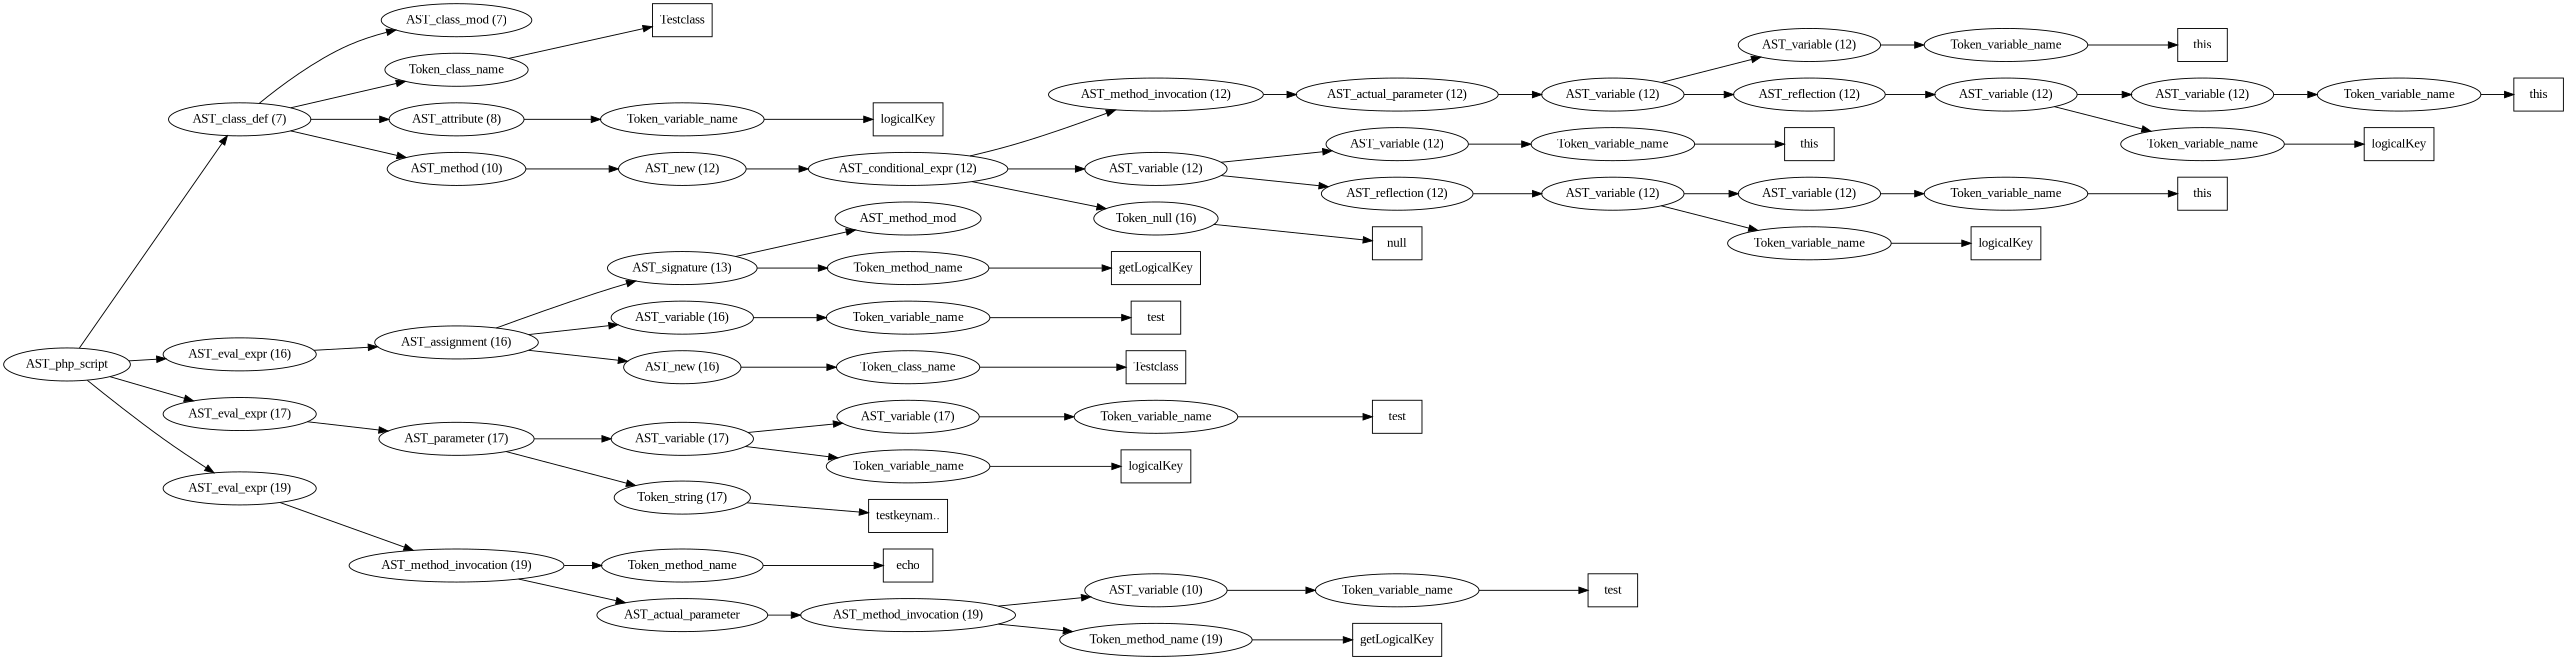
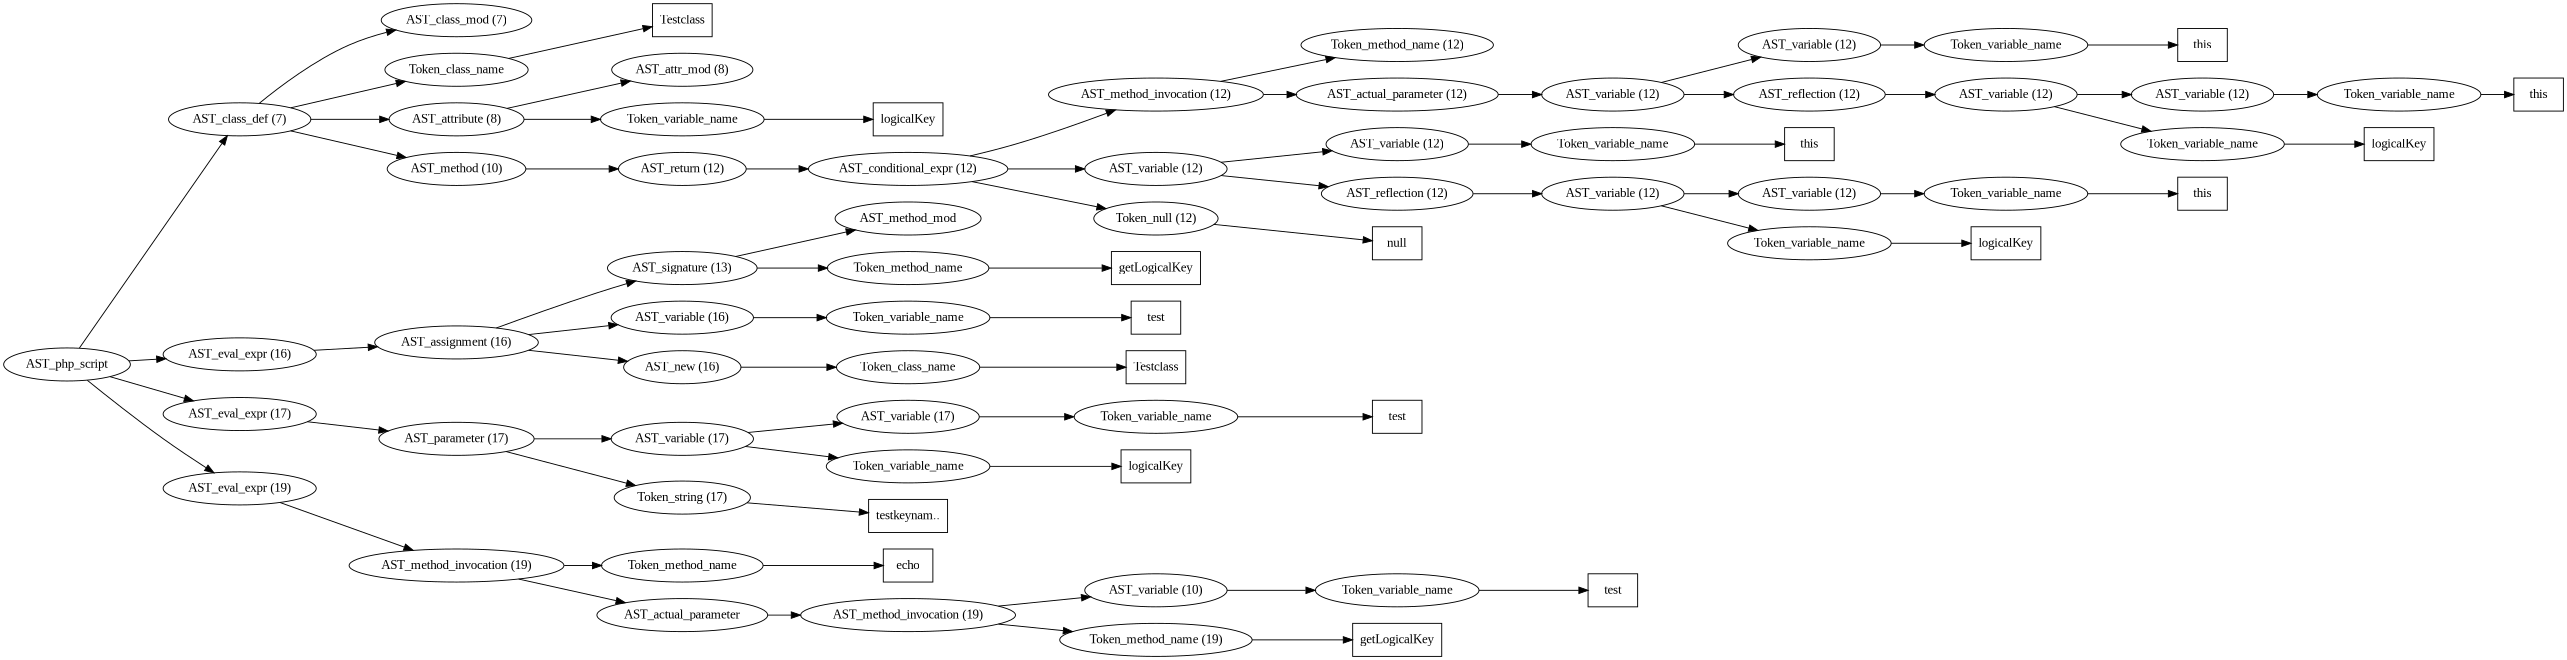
none -> (1397, 45)
none -> (682, 70)
(682, 169) -> (682, 169)
(1156, 218) -> (1156, 218)
